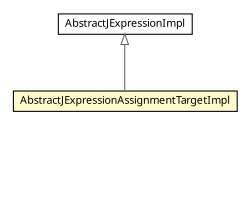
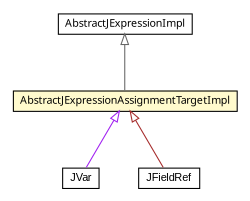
none -> (81, 178)
none -> (169, 178)
